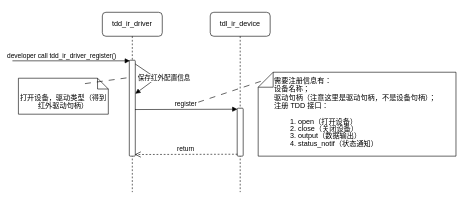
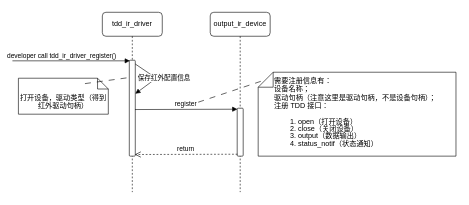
(240, 24) -> (240, 24)
